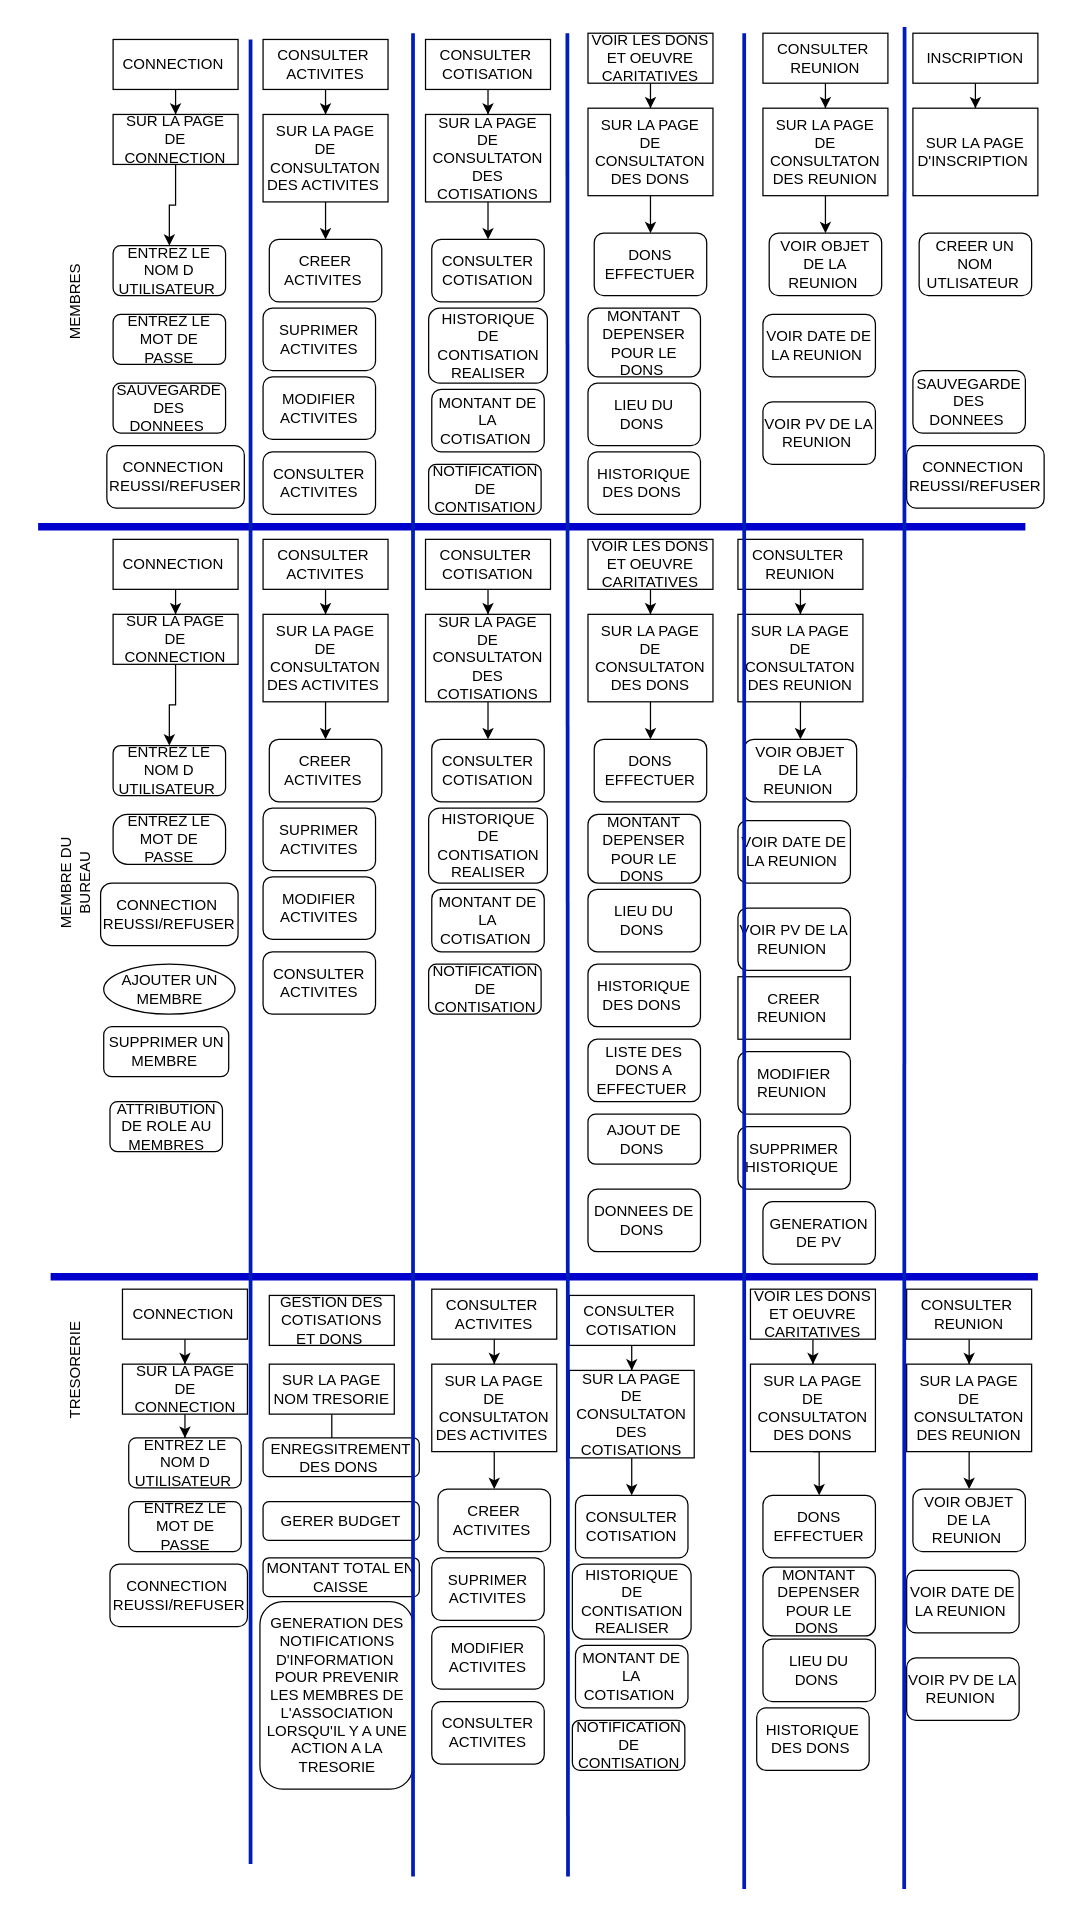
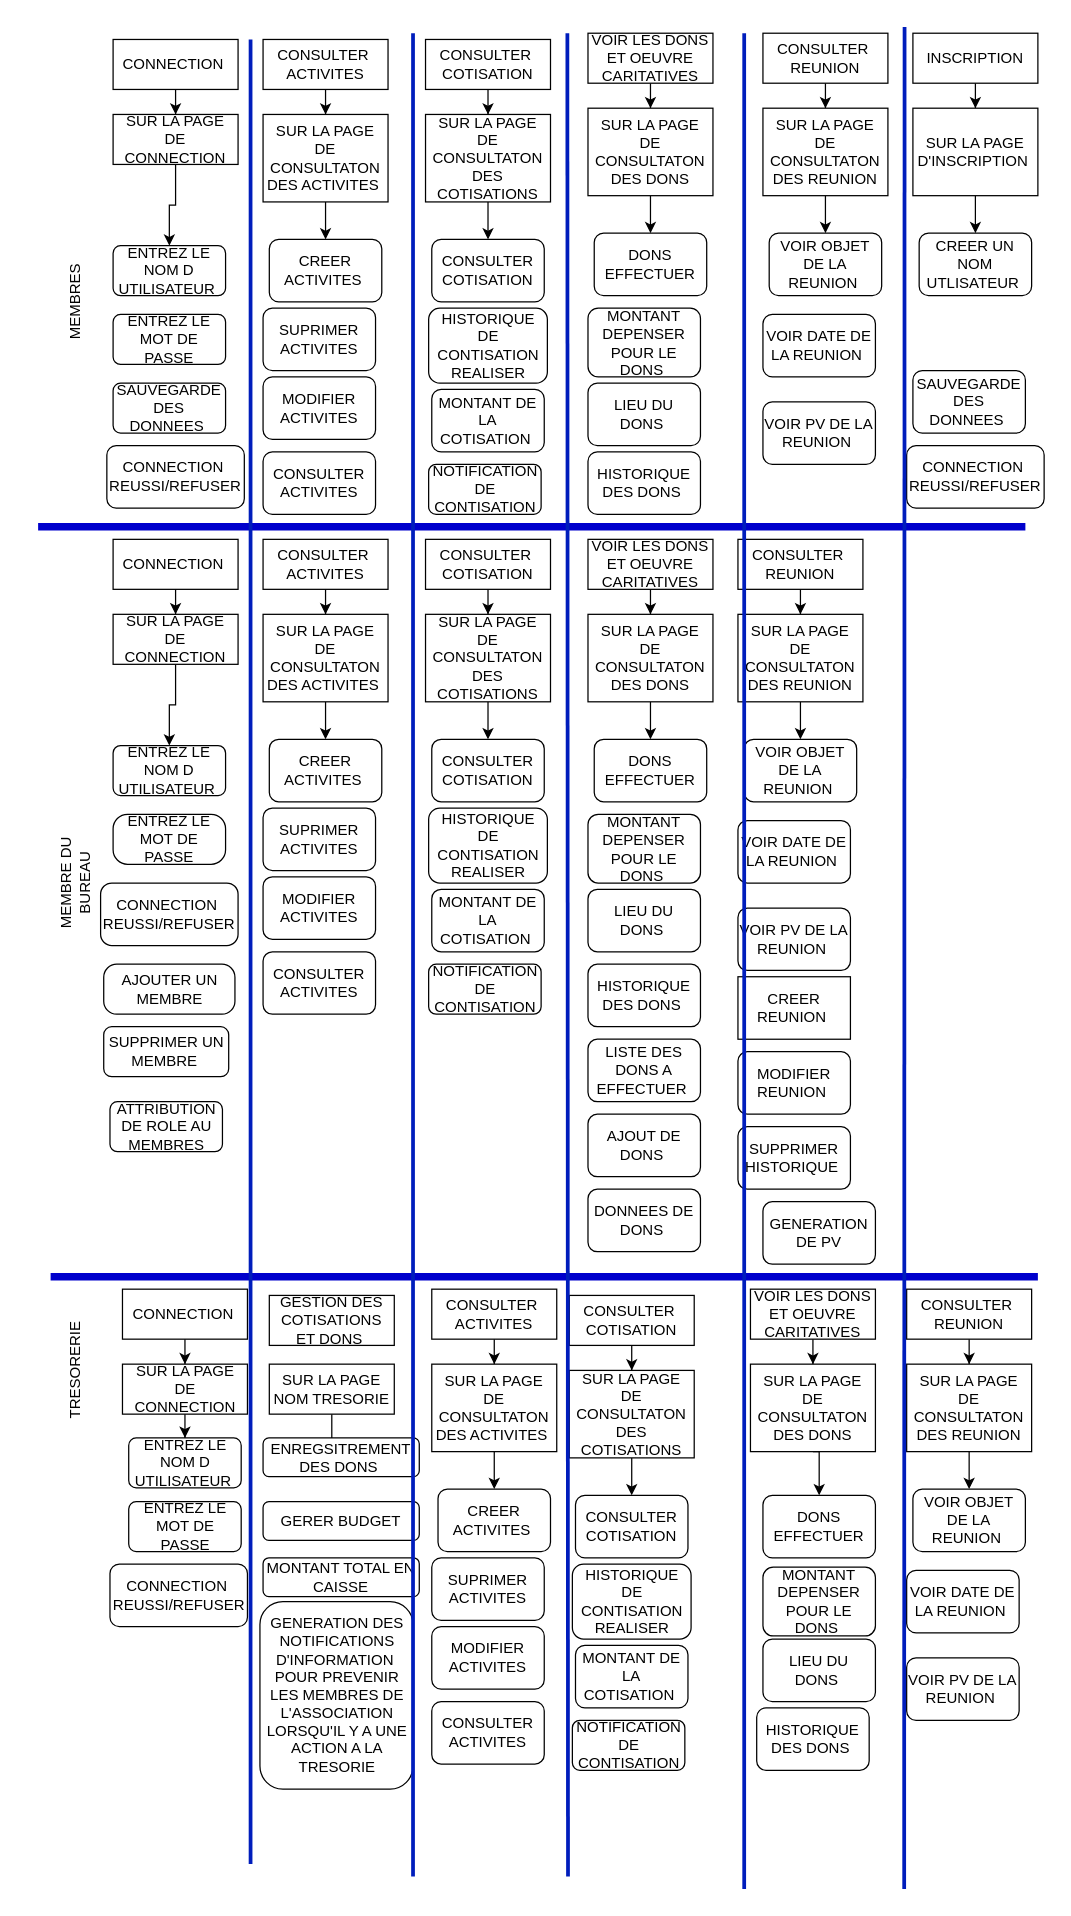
none -> (976, 210)
(169, 989) -> (169, 989)
(644, 1139) -> (644, 1146)
